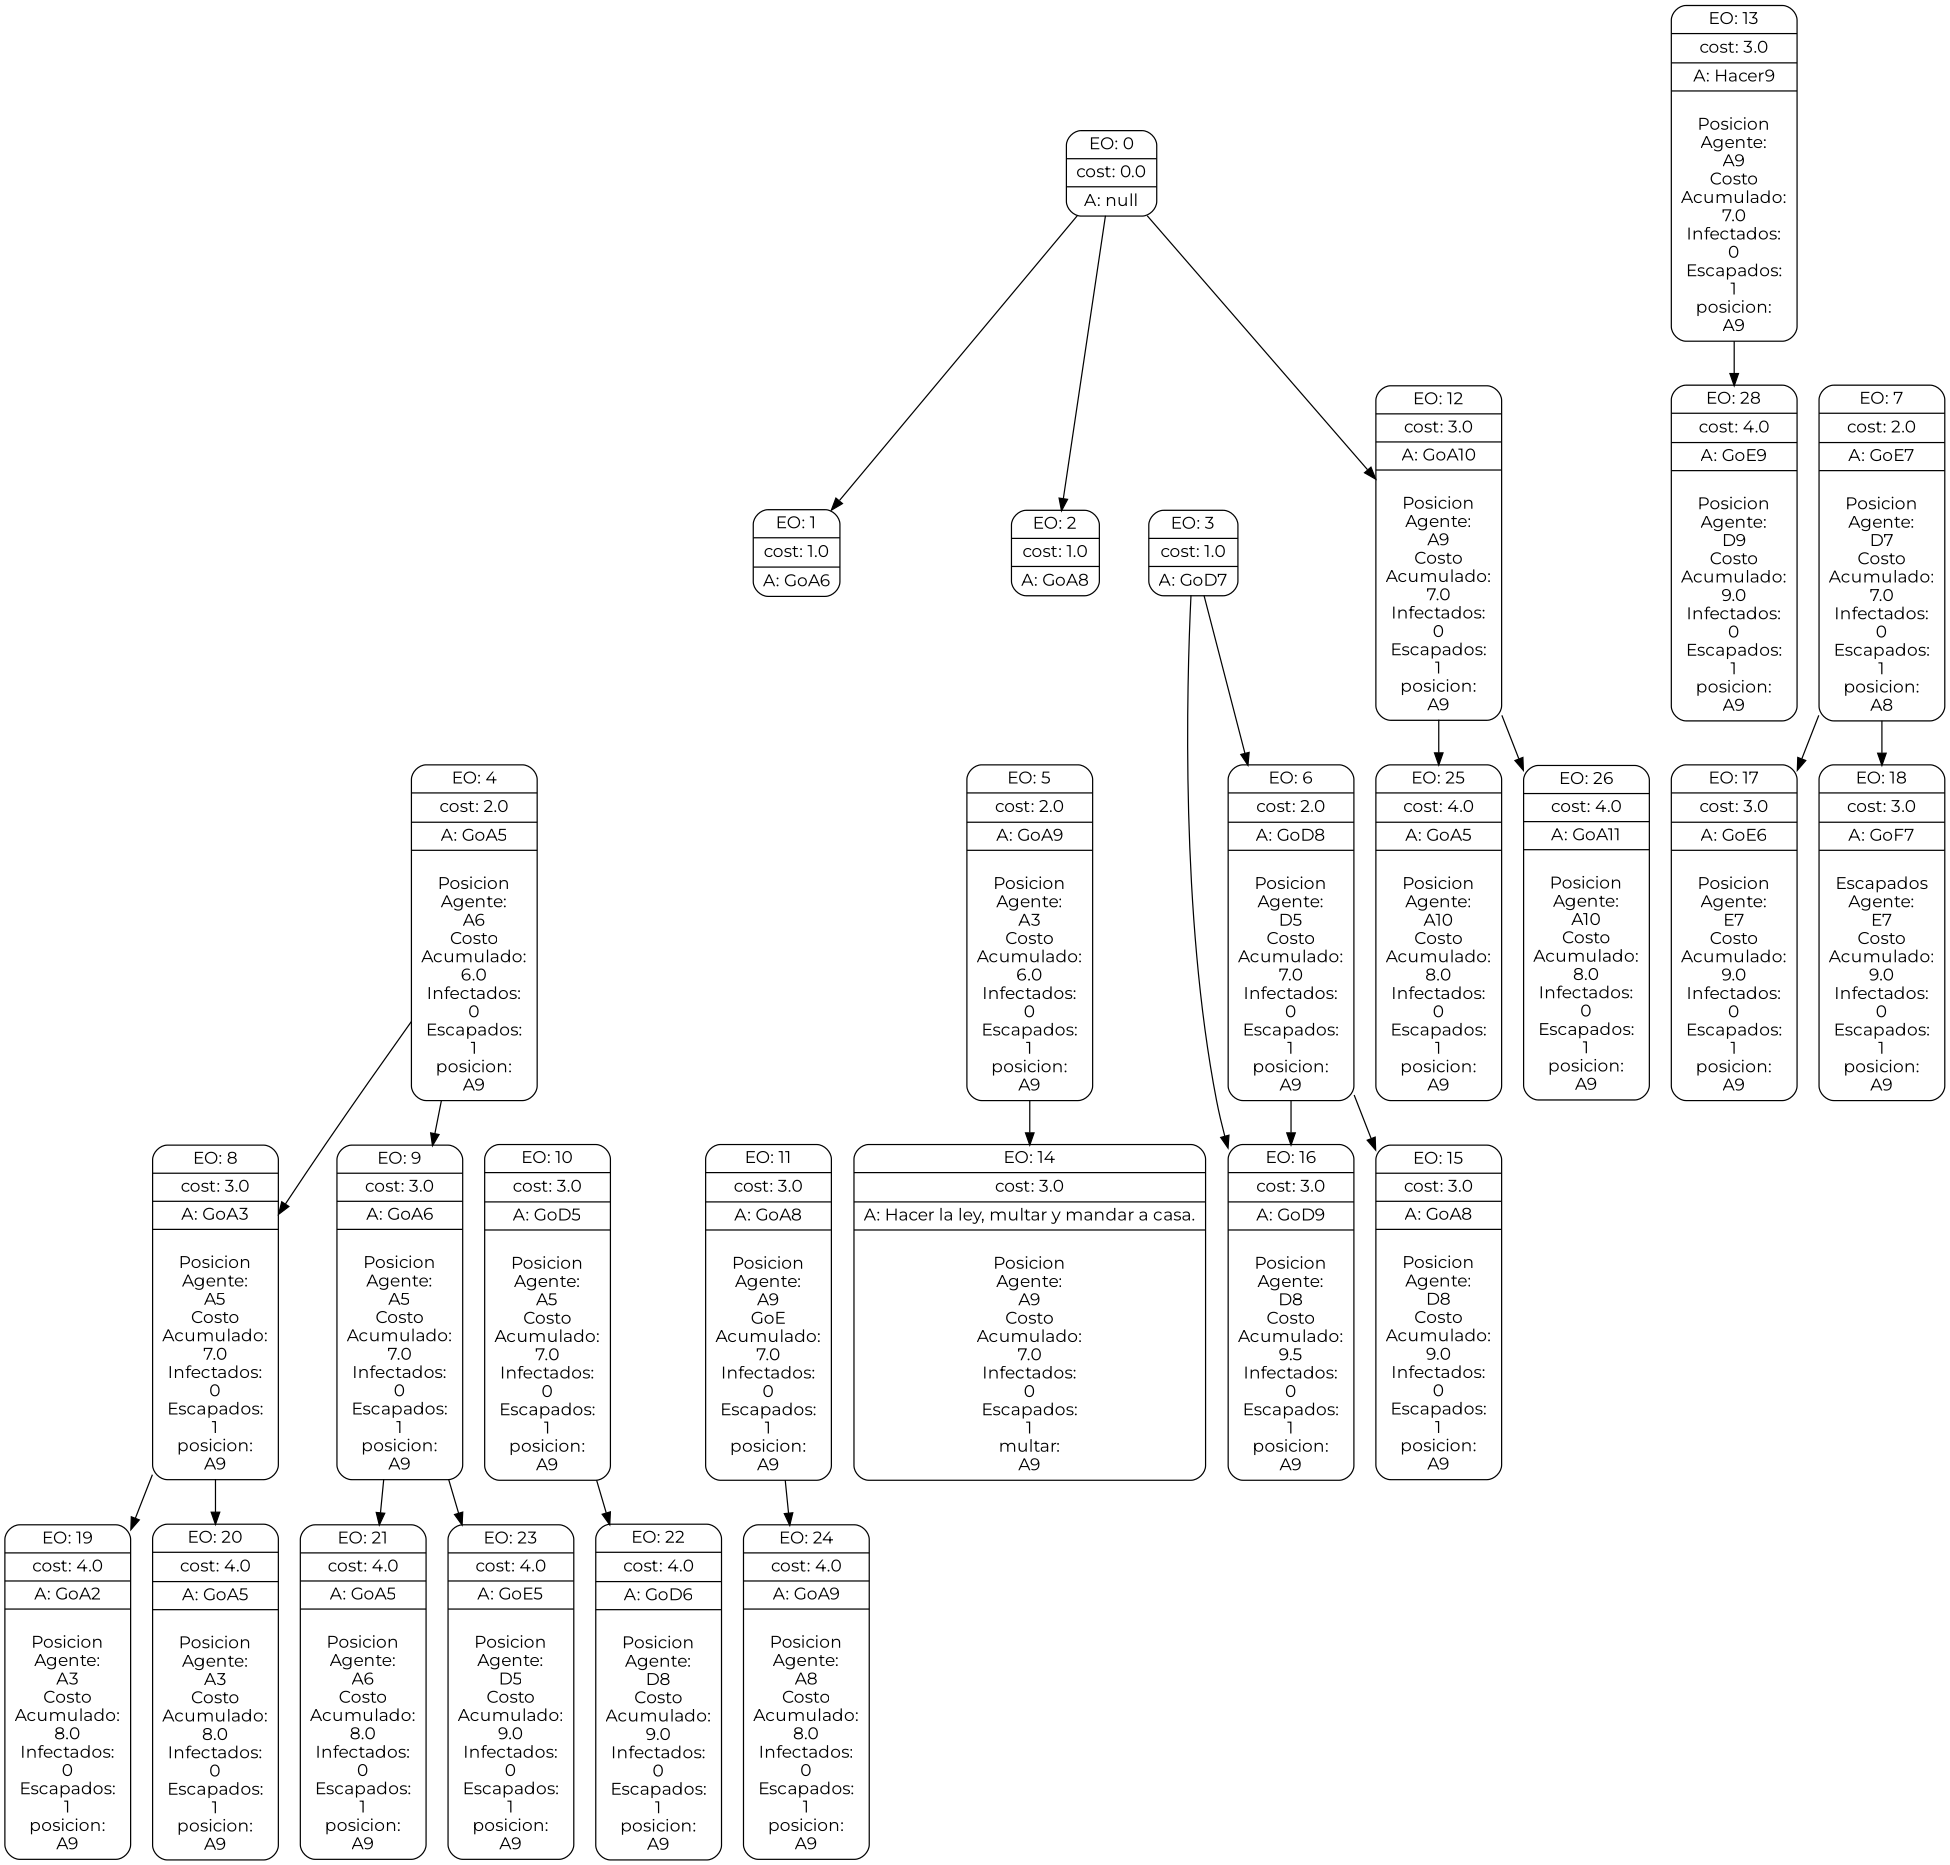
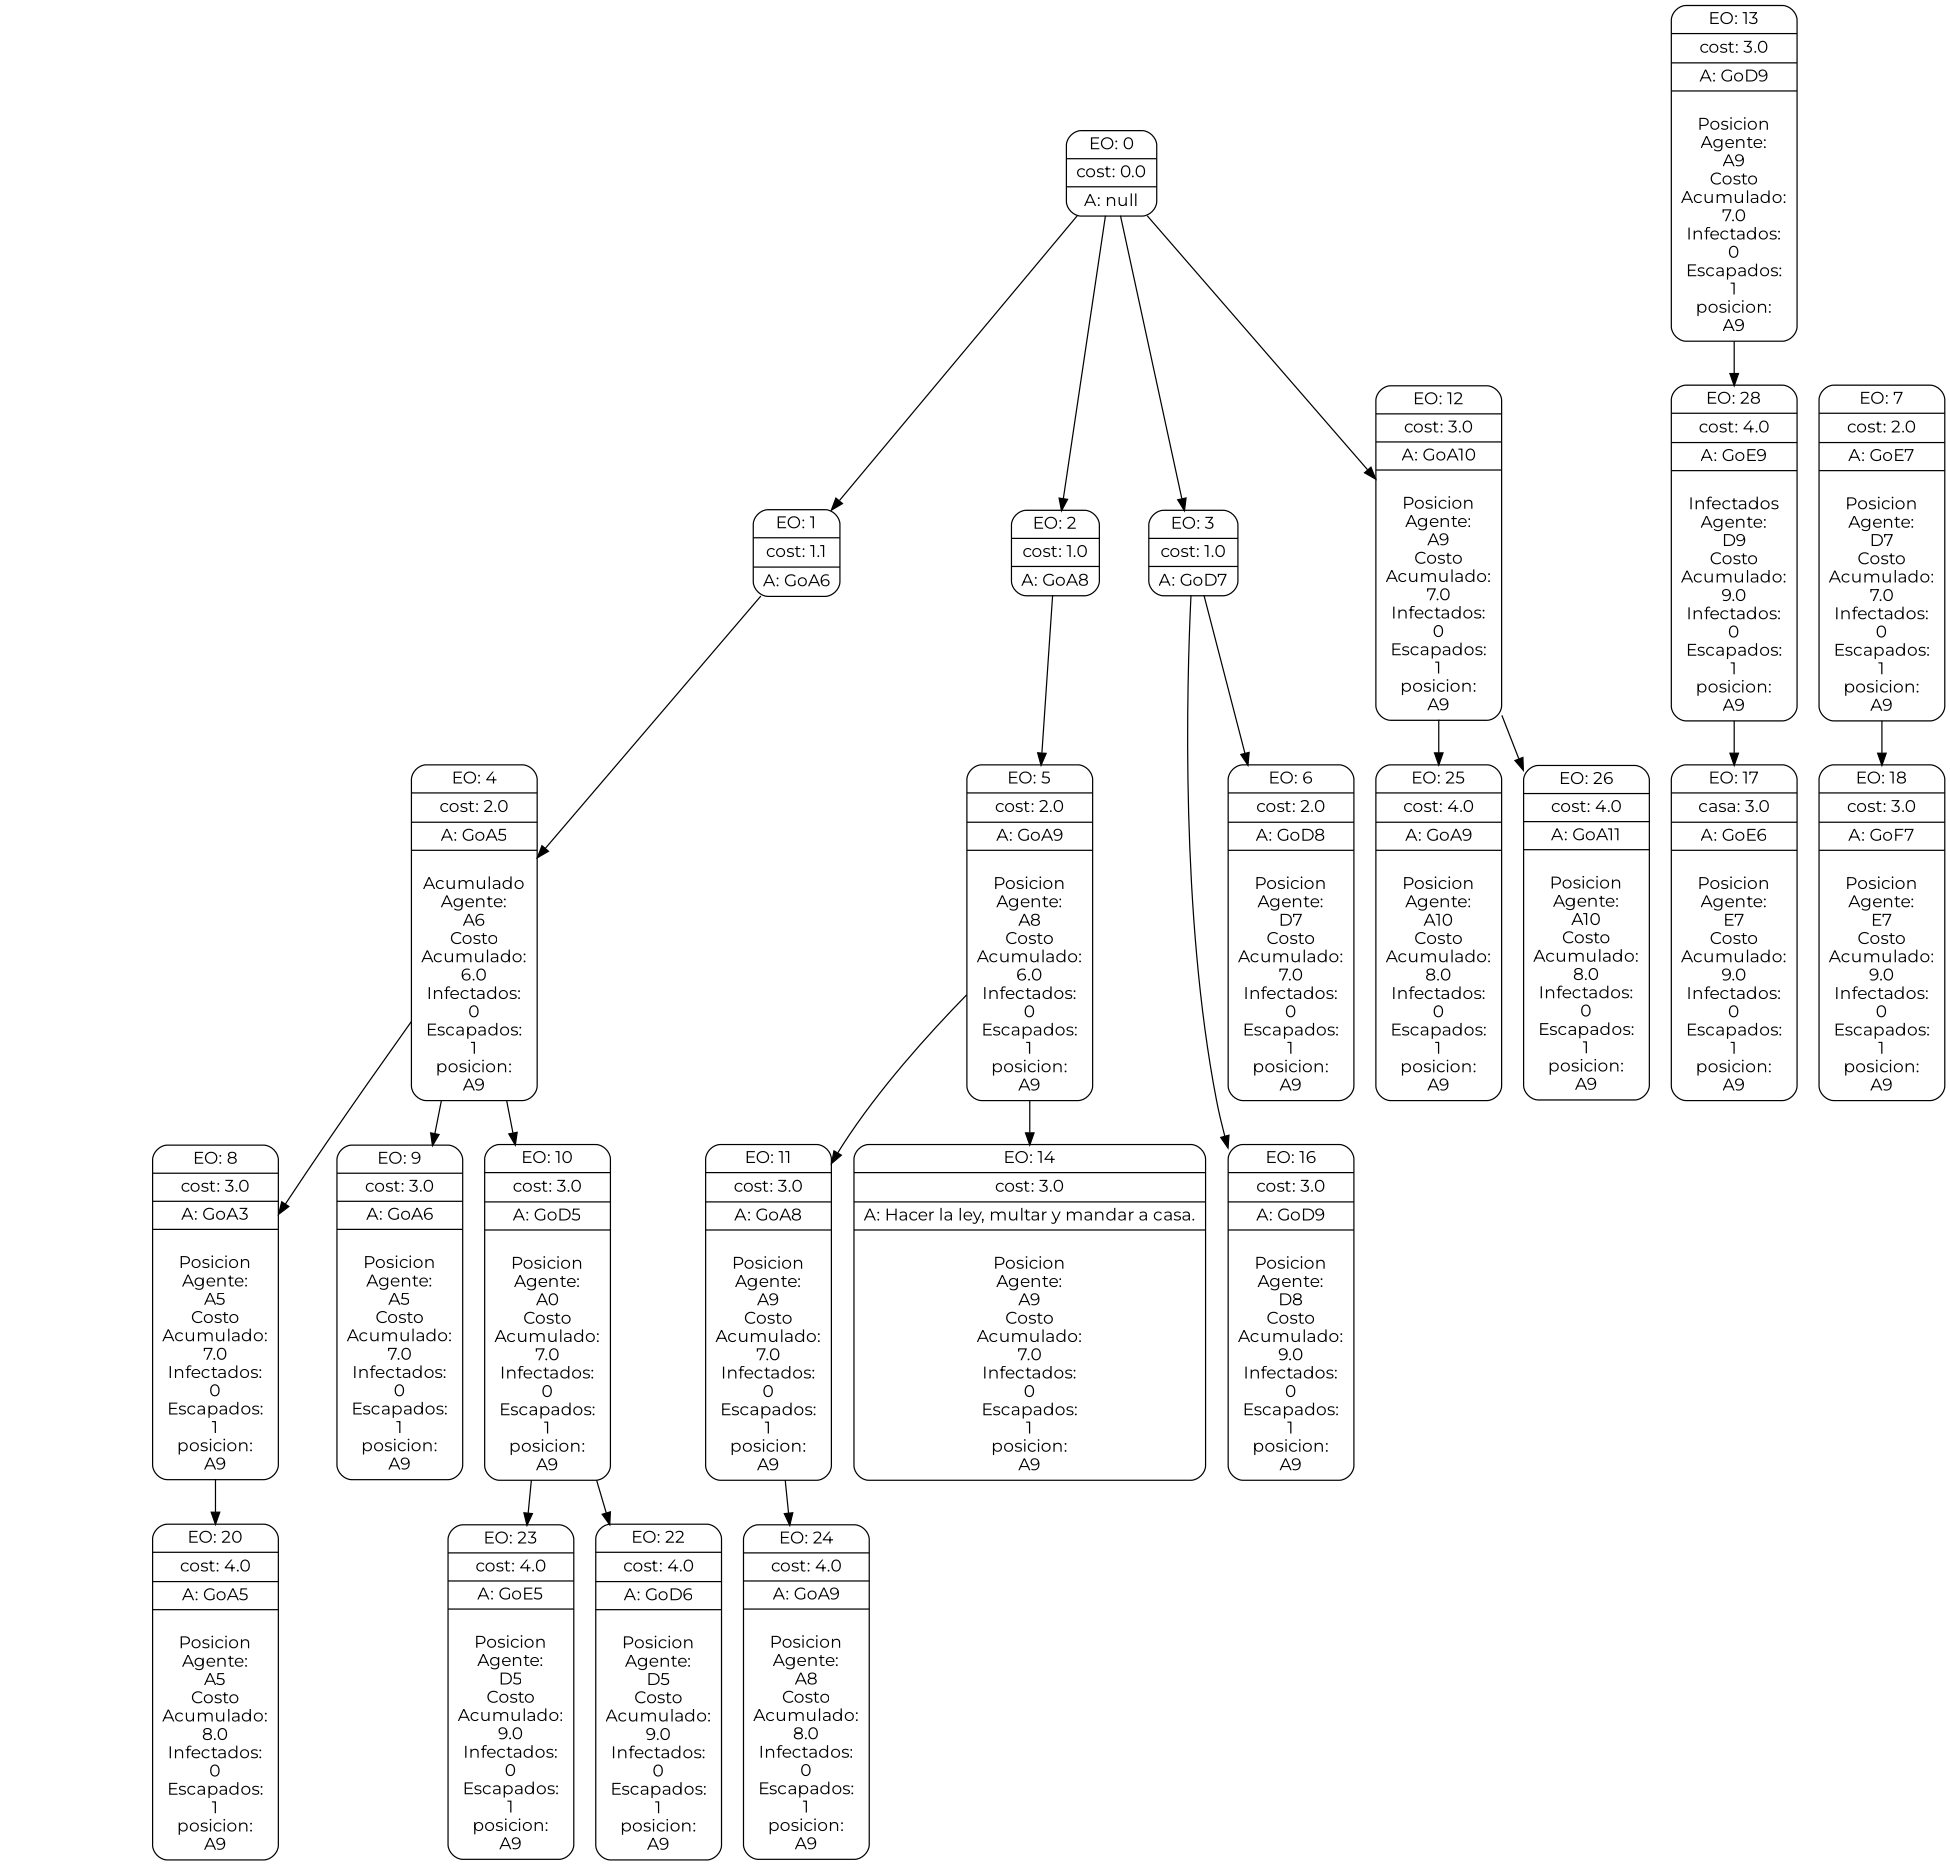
(1734, 76) -> (1734, 76)
none -> (1151, 357)
(1734, 504) -> (1734, 504)
(797, 552) -> (797, 552)
none -> (1047, 674)
(1882, 706) -> (1882, 706)
none -> (653, 722)
(1810, 737) -> (1734, 737)
(1734, 807) -> (1734, 807)
(1439, 836) -> (1439, 836)
(474, 884) -> (474, 884)
(1882, 884) -> (1882, 884)
(1030, 921) -> (1030, 921)
(1291, 921) -> (1291, 921)
none -> (898, 1070)
none -> (510, 1117)
(1291, 1117) -> none
(548, 1300) -> (548, 1300)
(1439, 1312) -> none
(769, 1318) -> (769, 1318)
(1291, 1355) -> (1291, 1355)
(1030, 1447) -> (1030, 1447)
(454, 1496) -> (530, 1497)
(215, 1680) -> (215, 1680)
(659, 1680) -> (659, 1680)
(68, 1692) -> none
(363, 1692) -> none
